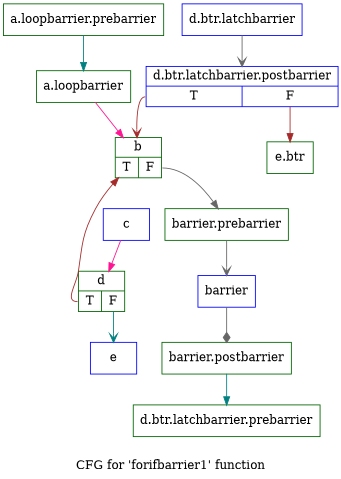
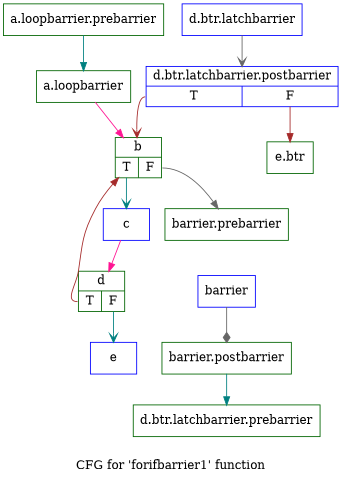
none -> (126, 189)
(227, 254) -> none
